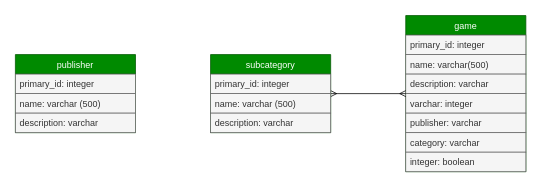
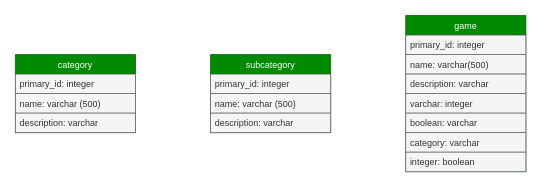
(75, 65) -> (75, 65)
(367, 93) -> none
(450, 123) -> (446, 123)
